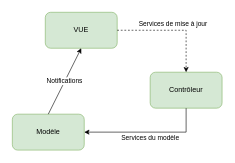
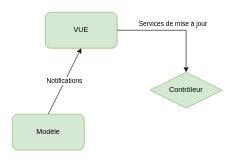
(169, 30) -> (169, 30)
(186, 90) -> (186, 90)
(89, 132) -> none
